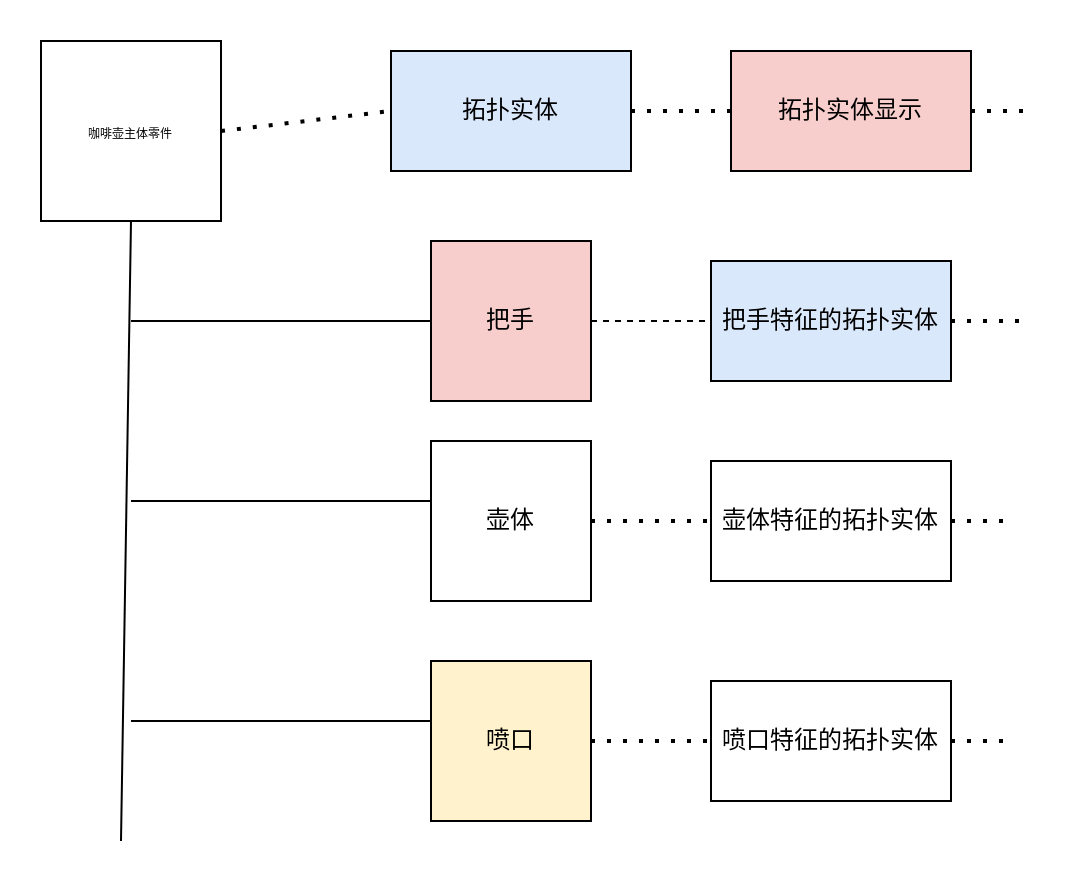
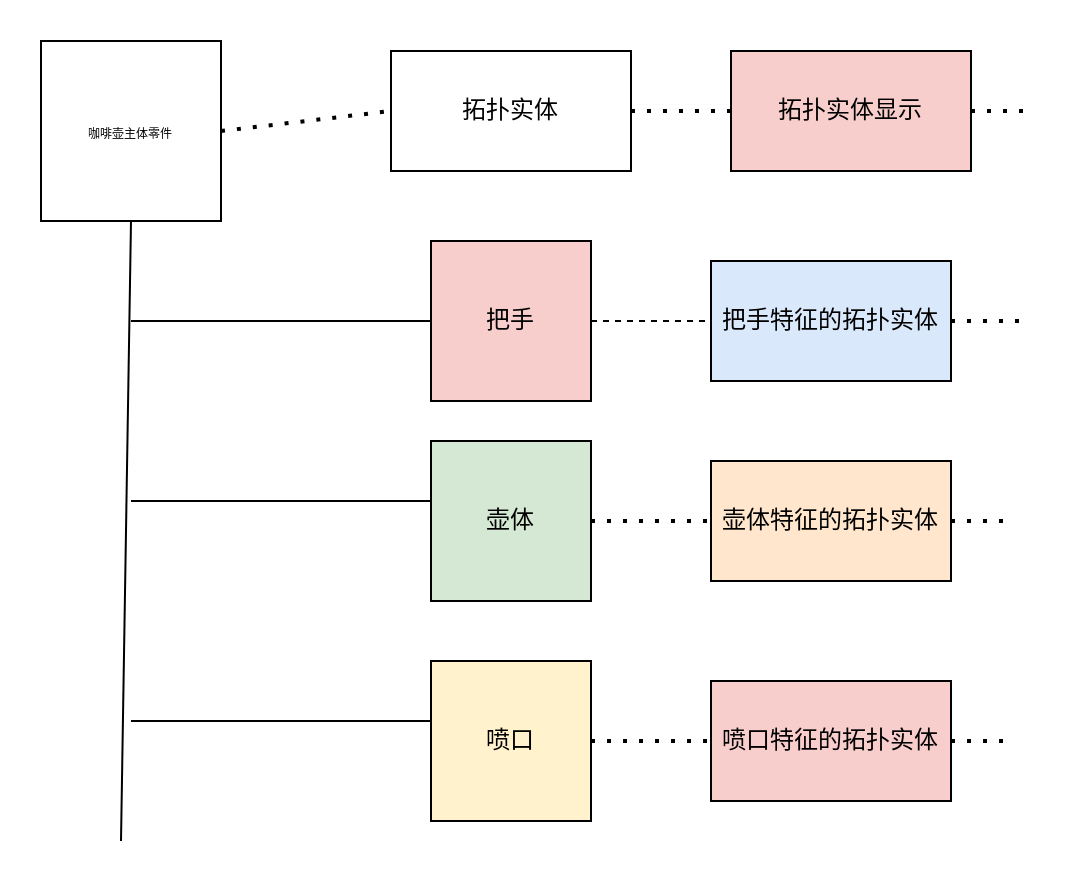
(511, 111) -> (511, 111)
(511, 521) -> (511, 521)
(831, 521) -> (831, 521)
(831, 741) -> (831, 741)
